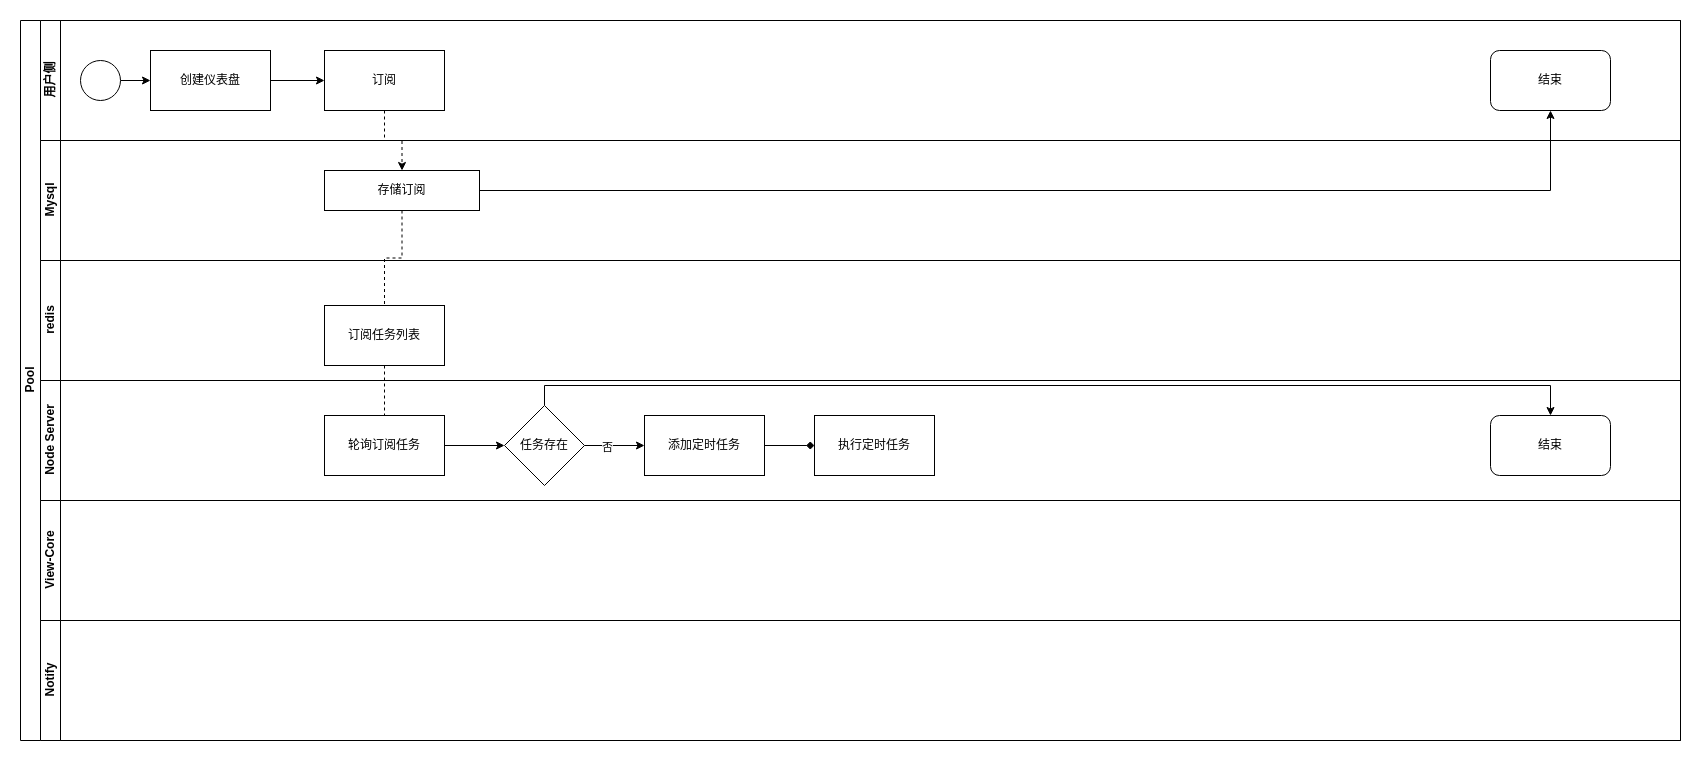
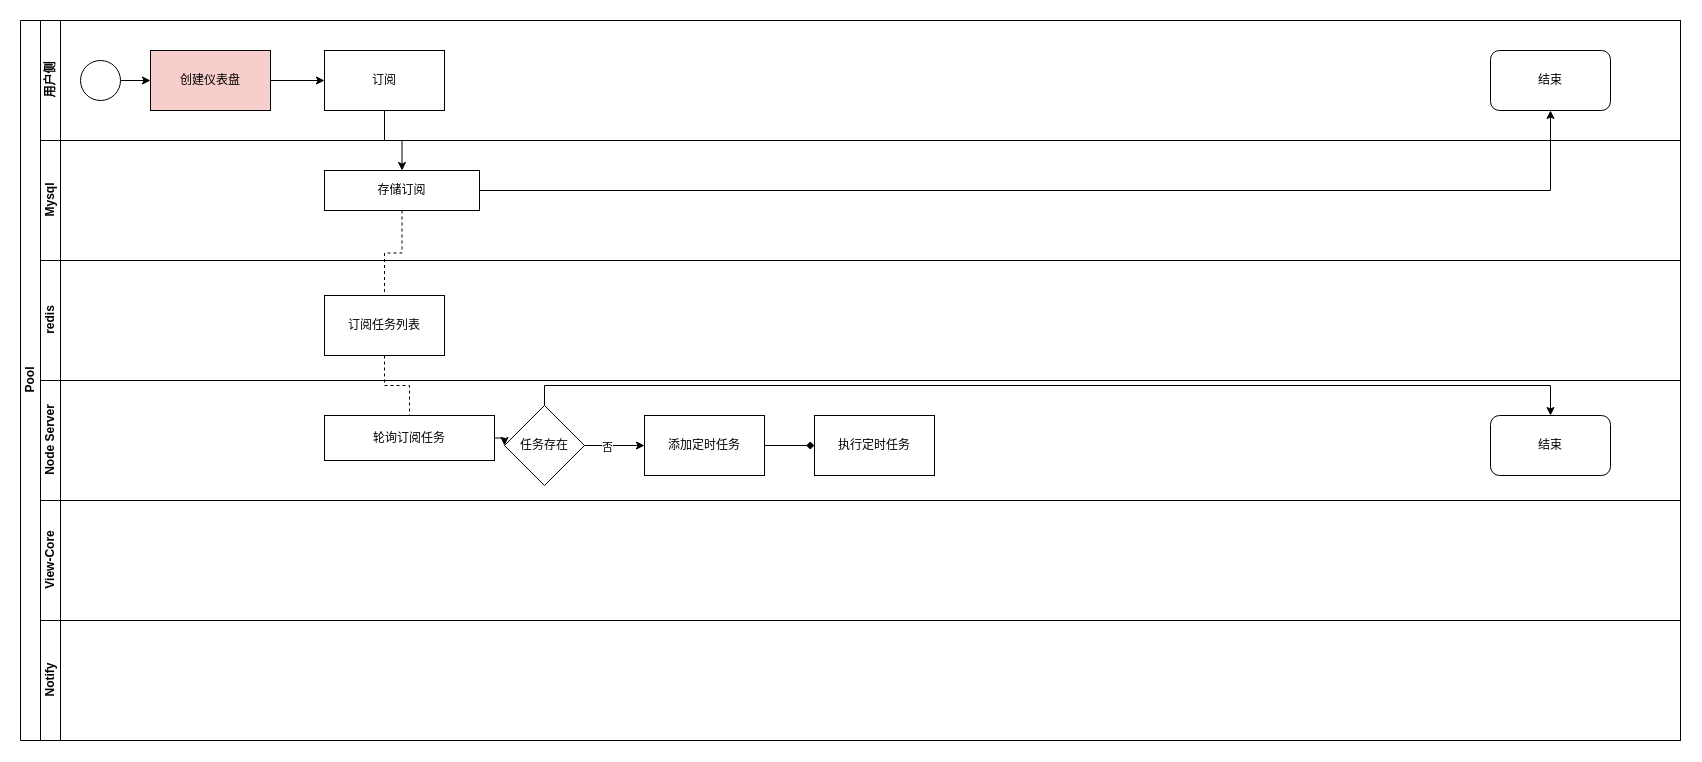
(211, 81) -> (211, 81)
(385, 125) -> (385, 125)
(385, 336) -> (385, 326)
(385, 446) -> (410, 438)
